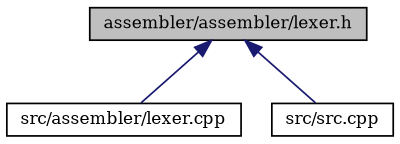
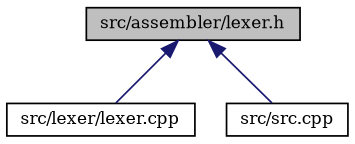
(228, 24) -> (193, 24)
(124, 120) -> (101, 120)
